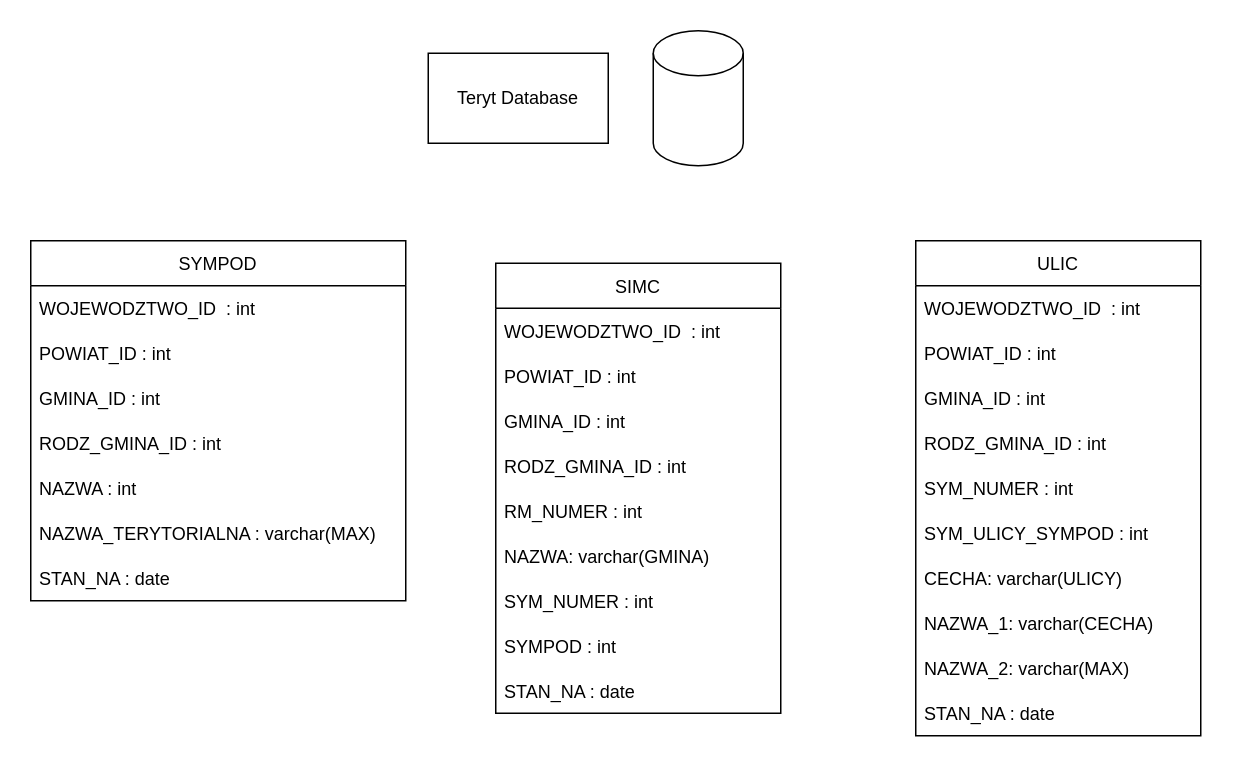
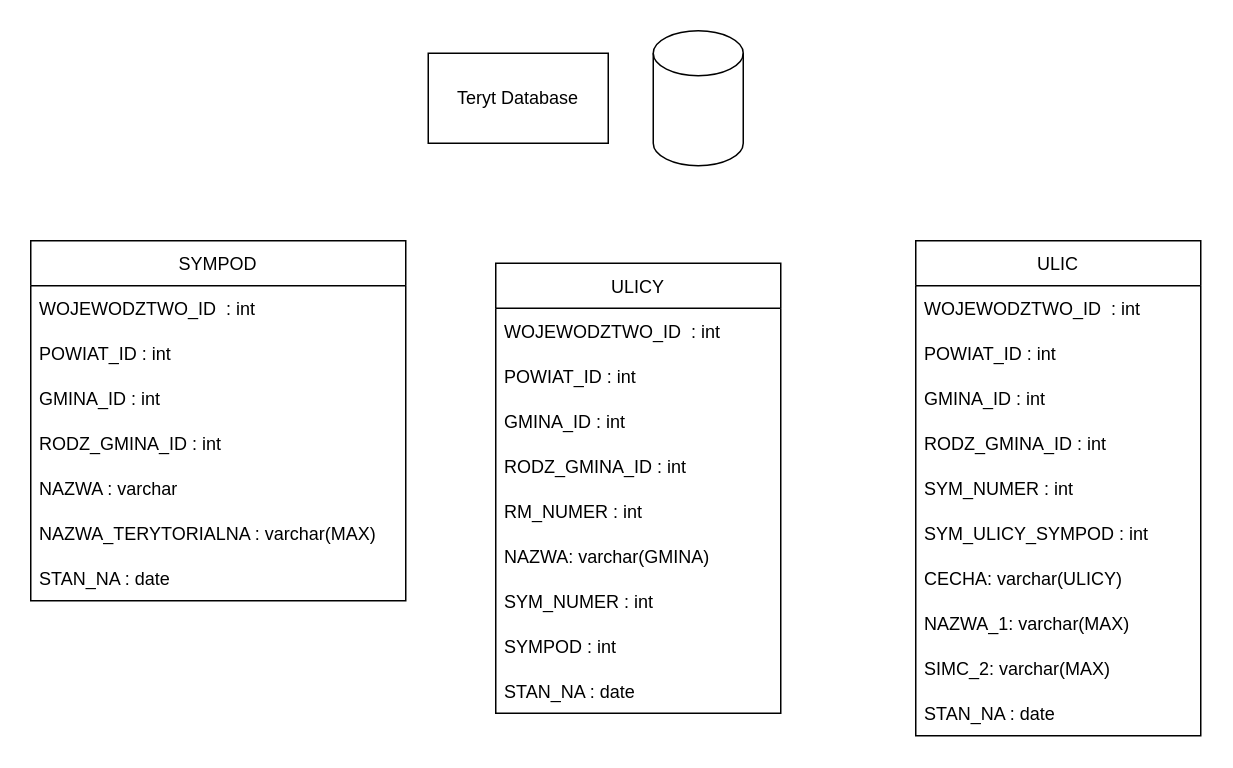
(638, 287) -> (638, 287)
(85, 489) -> (108, 489)
(1035, 624) -> (1025, 624)
(1025, 669) -> (1020, 669)
